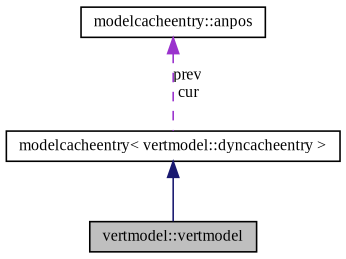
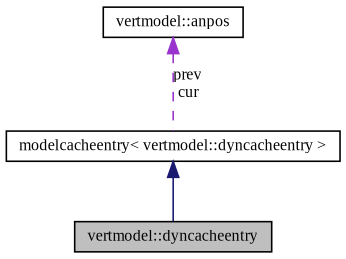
(173, 22) -> (173, 22)
(173, 237) -> (173, 237)
